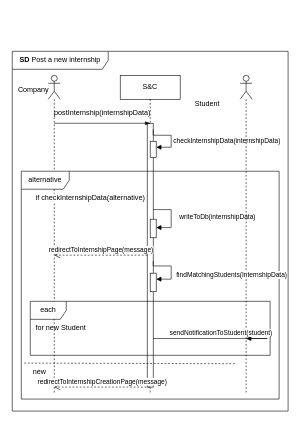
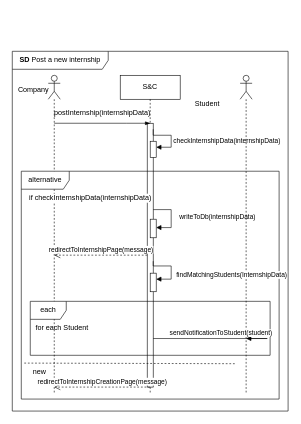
(91, 198) -> (91, 198)
(64, 328) -> (65, 332)
